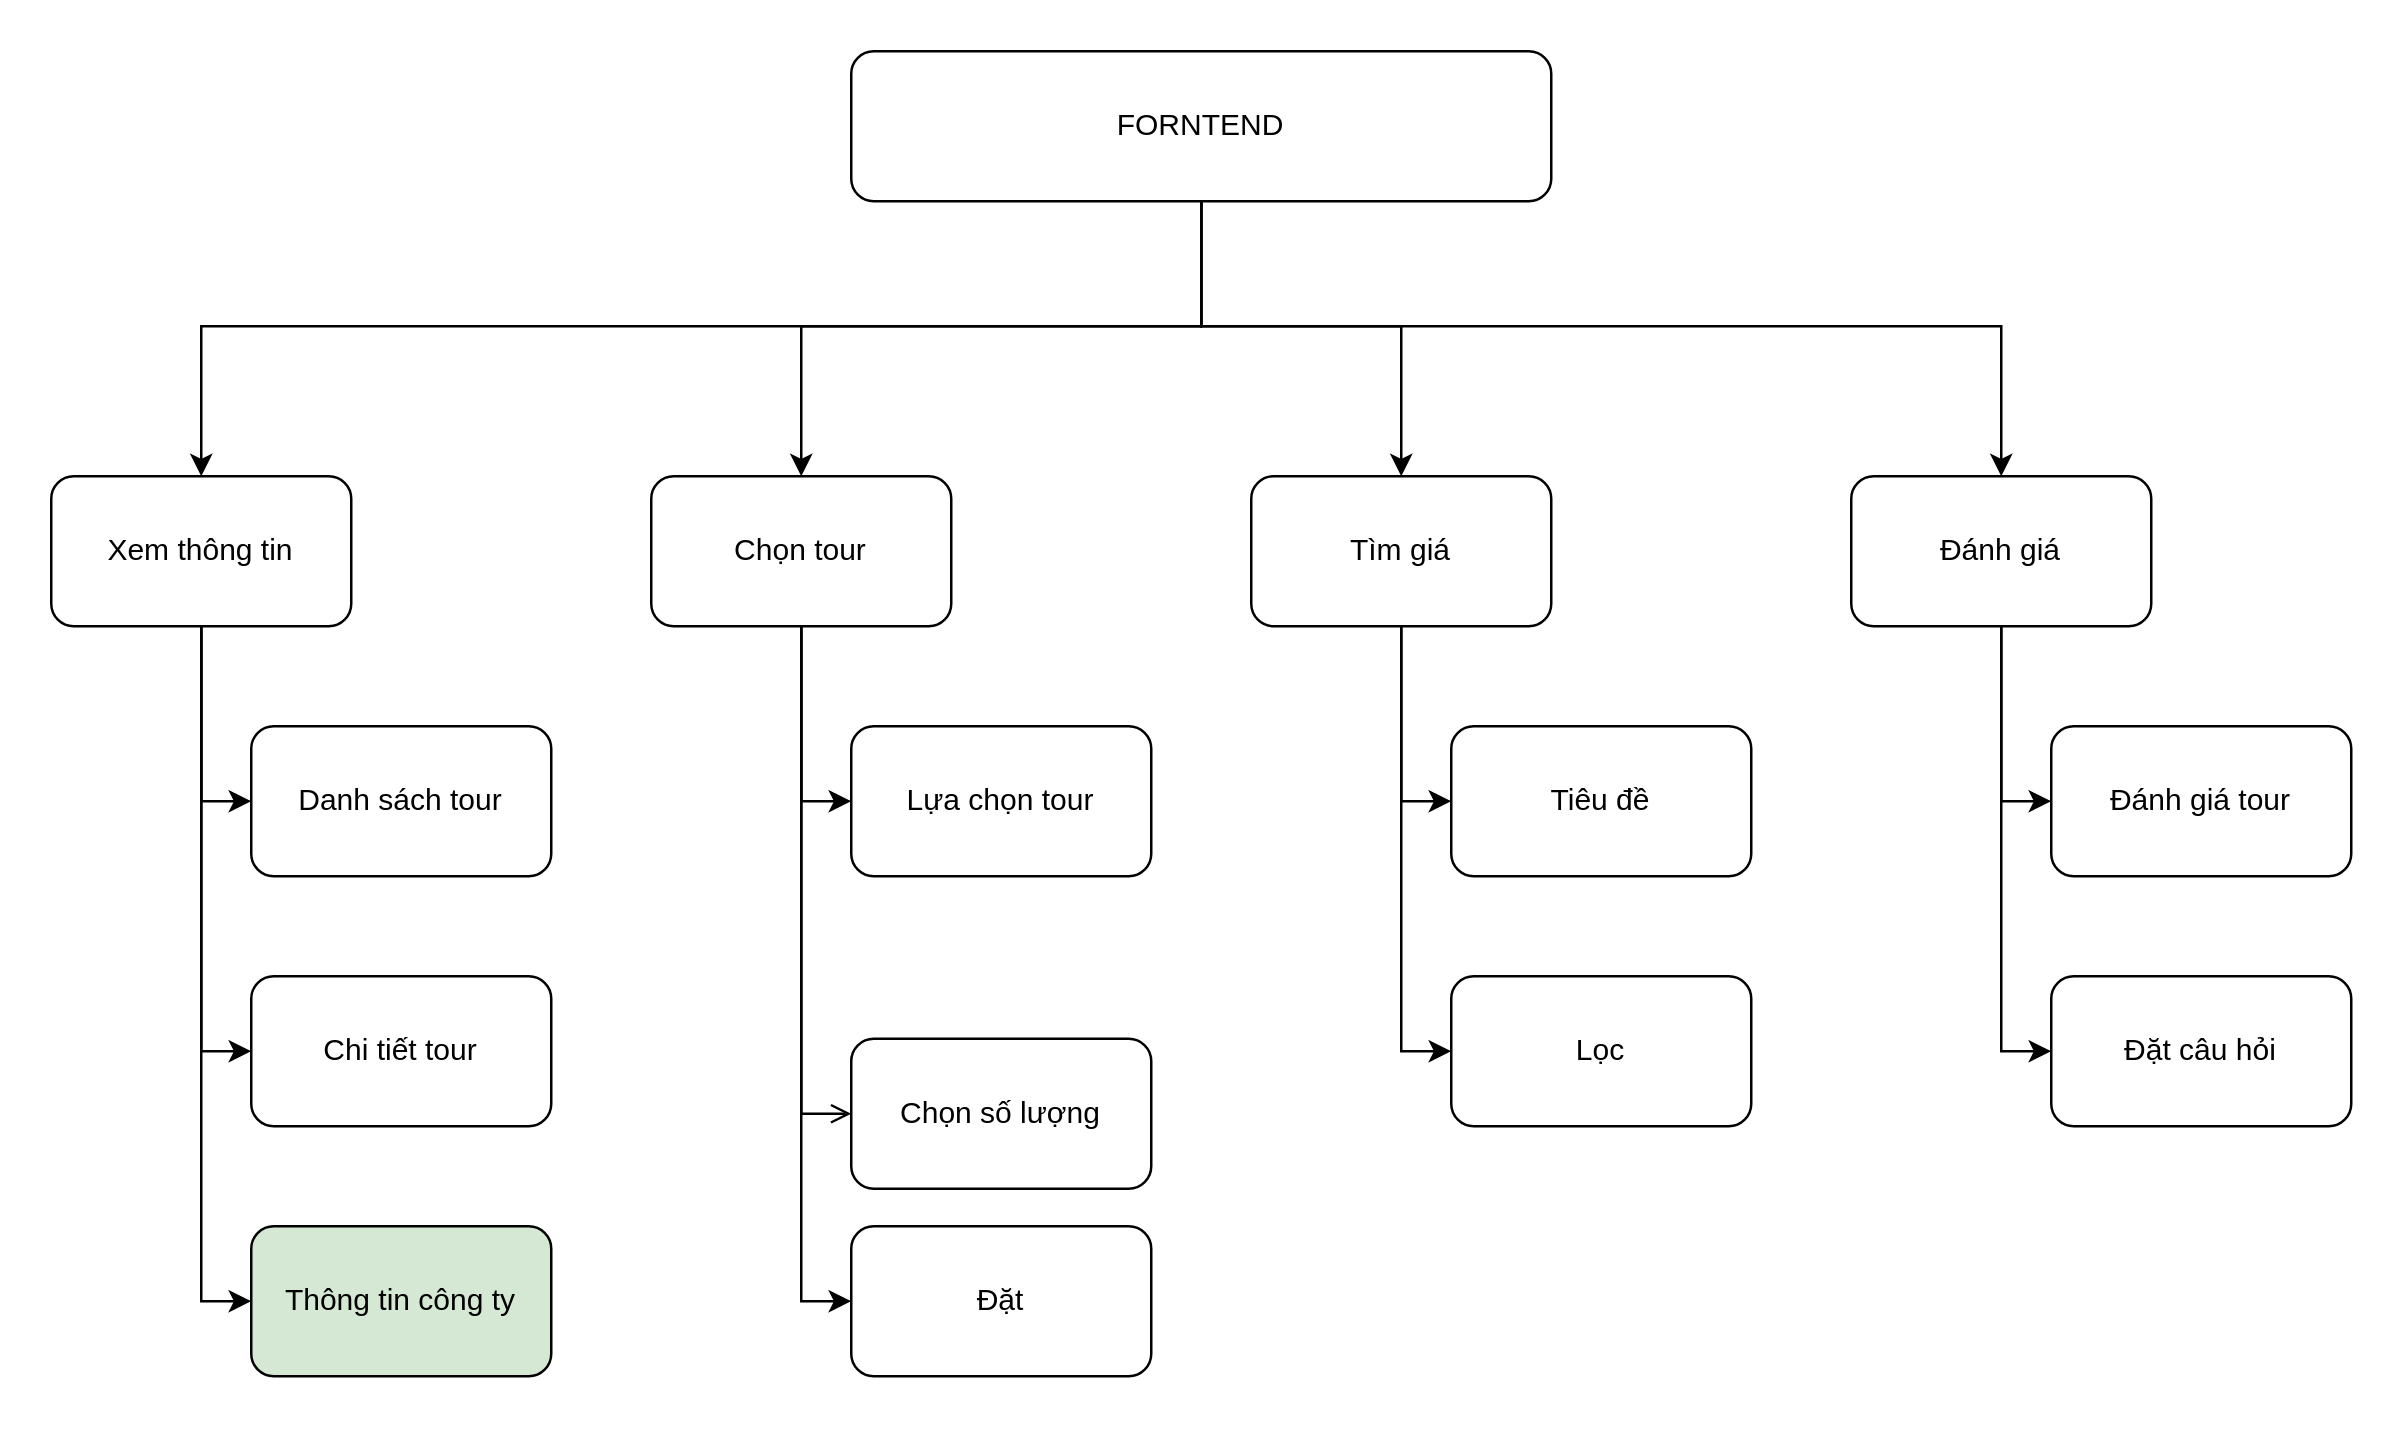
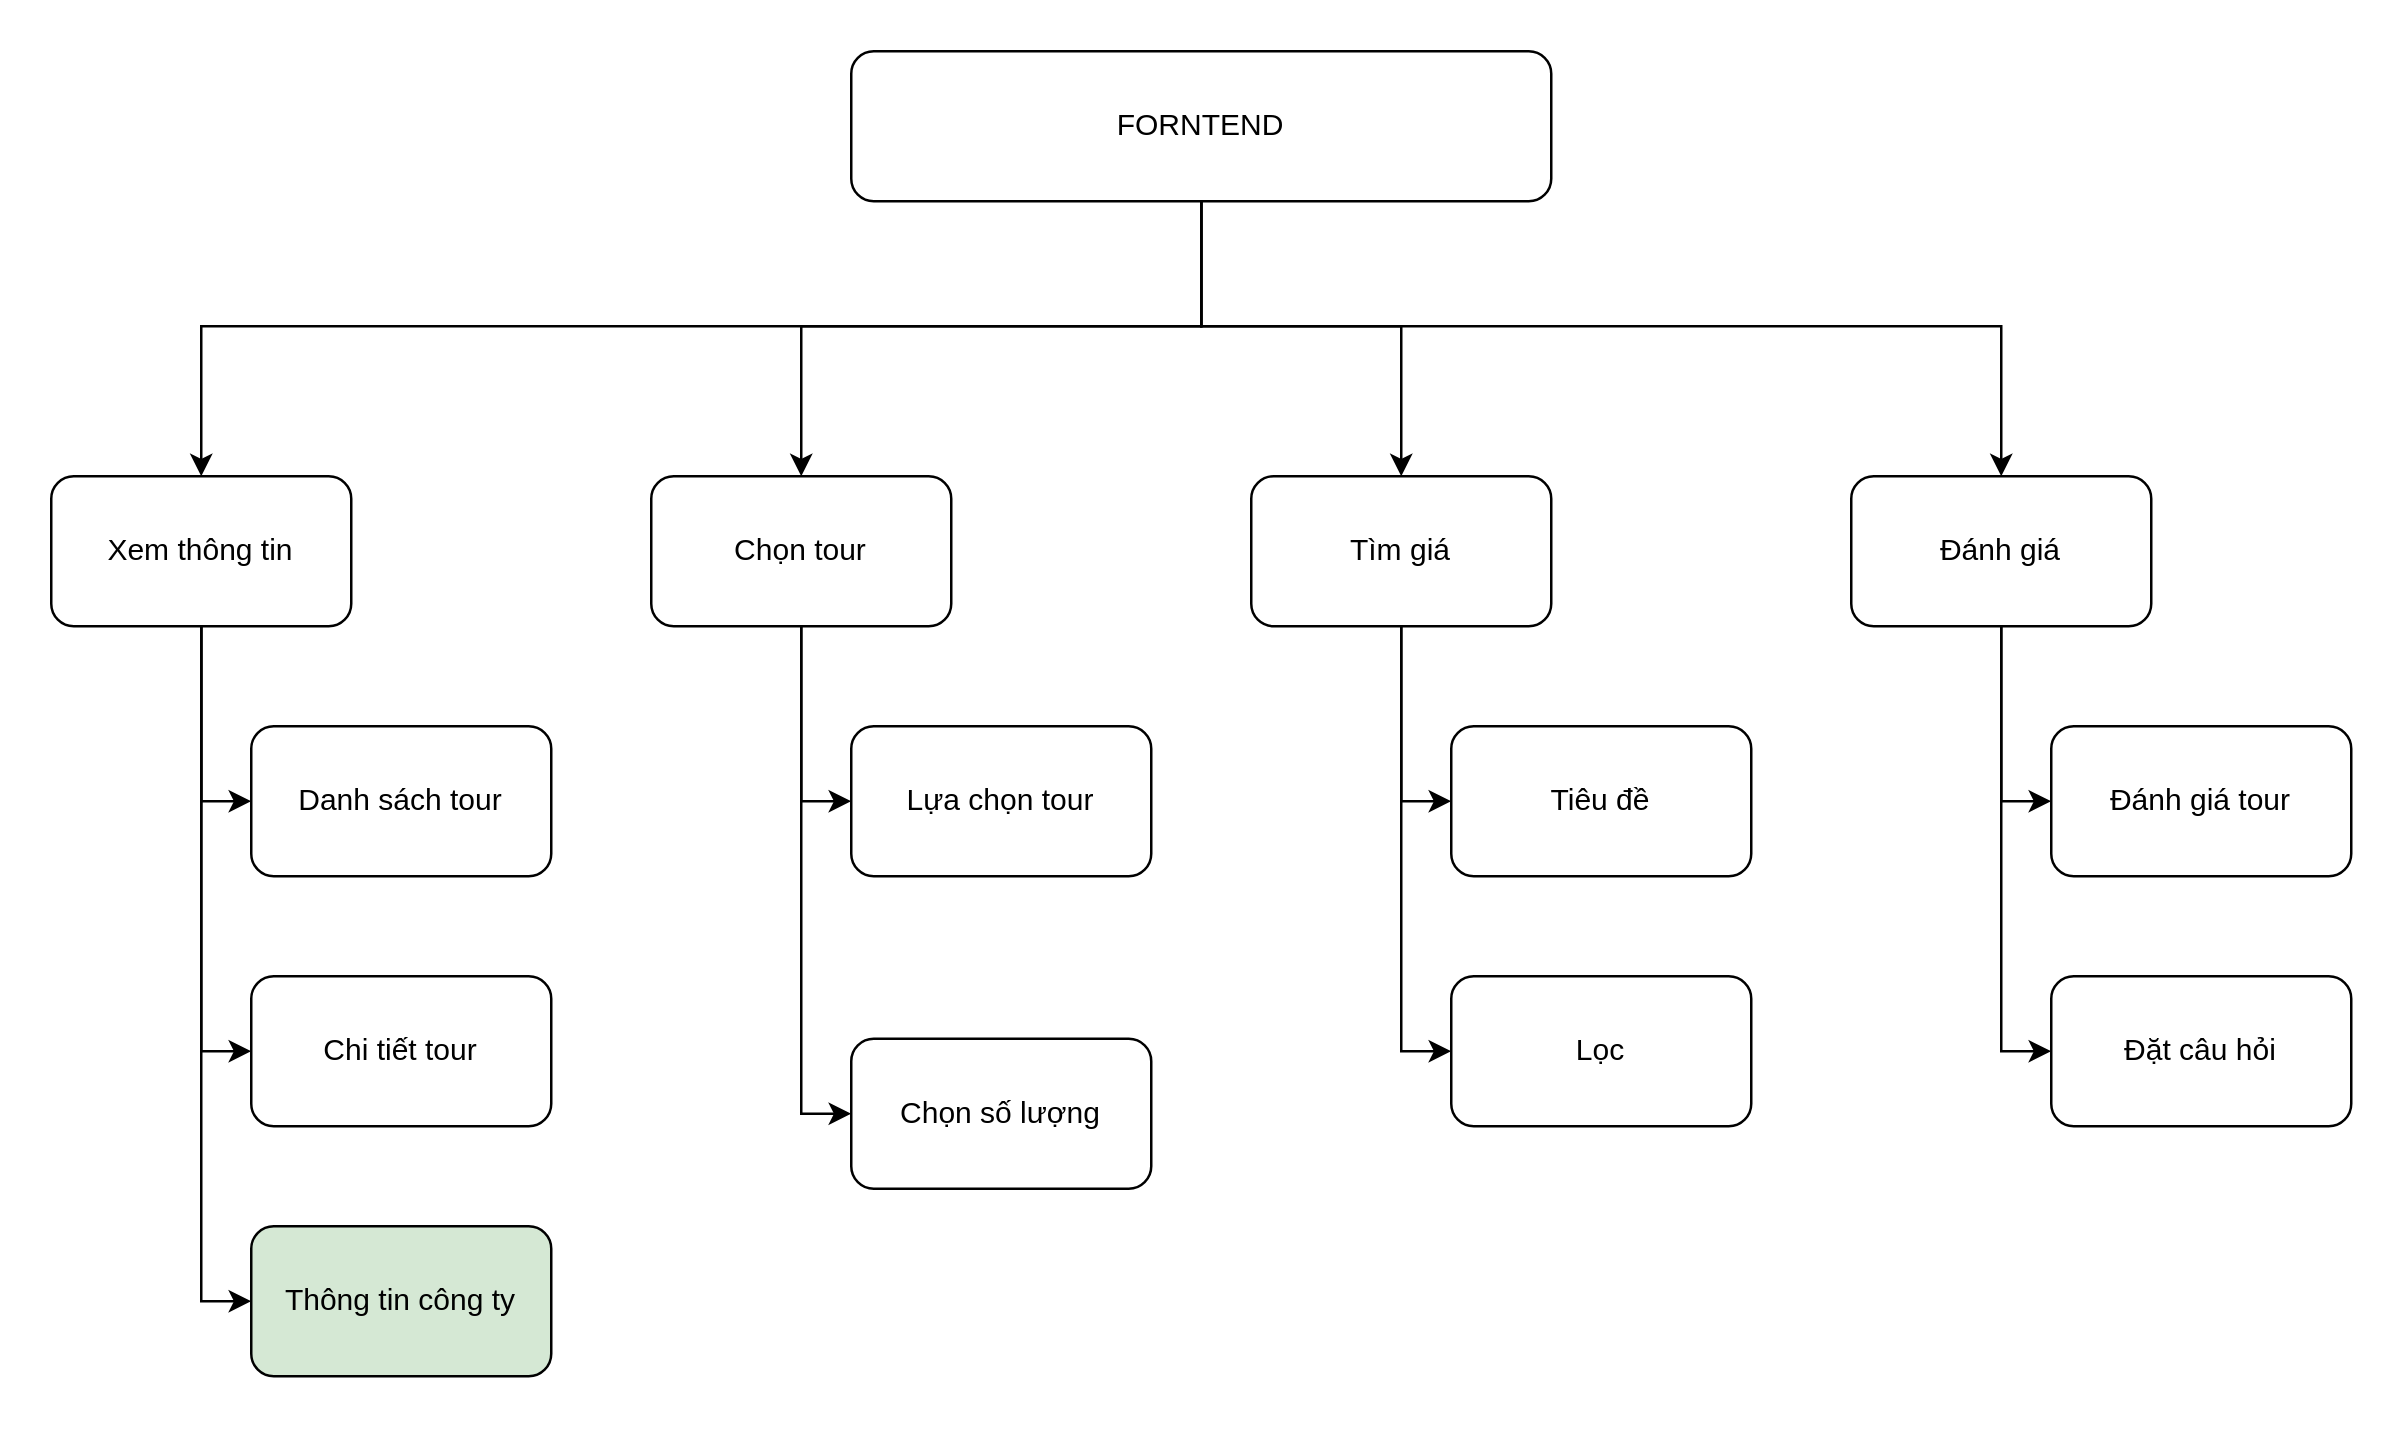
(837, 1114) -> (833, 1114)
(801, 1226) -> none
(1001, 1301) -> none
